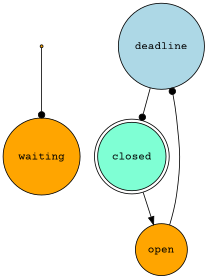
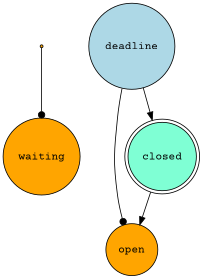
(147, 101) -> (147, 100)
(180, 160) -> (115, 154)
